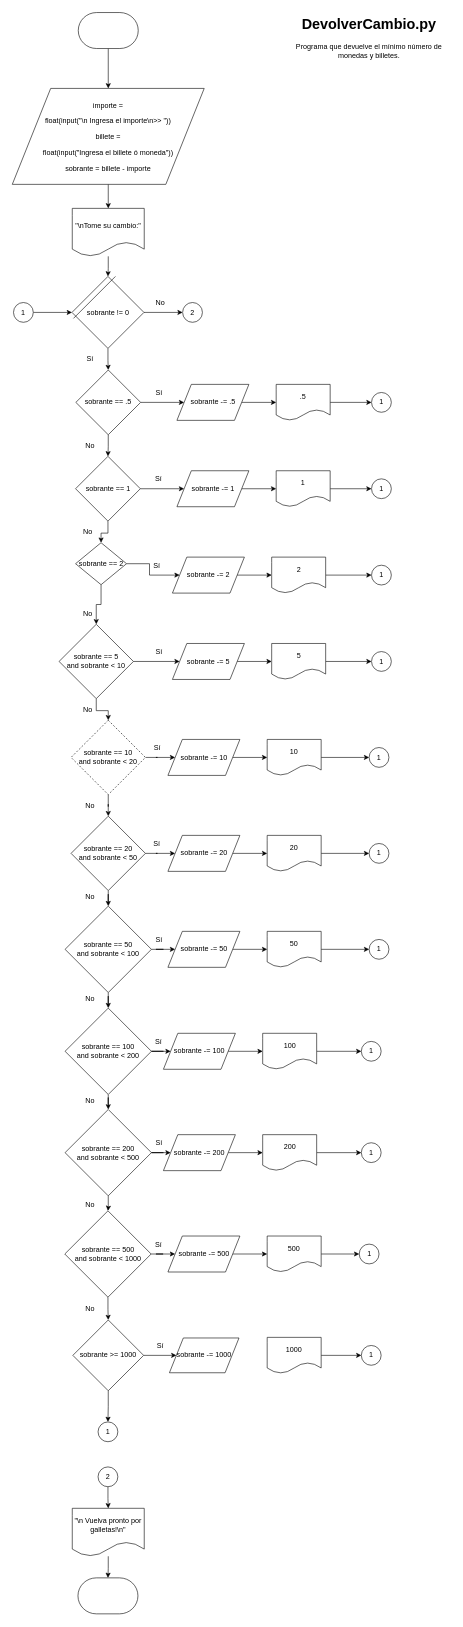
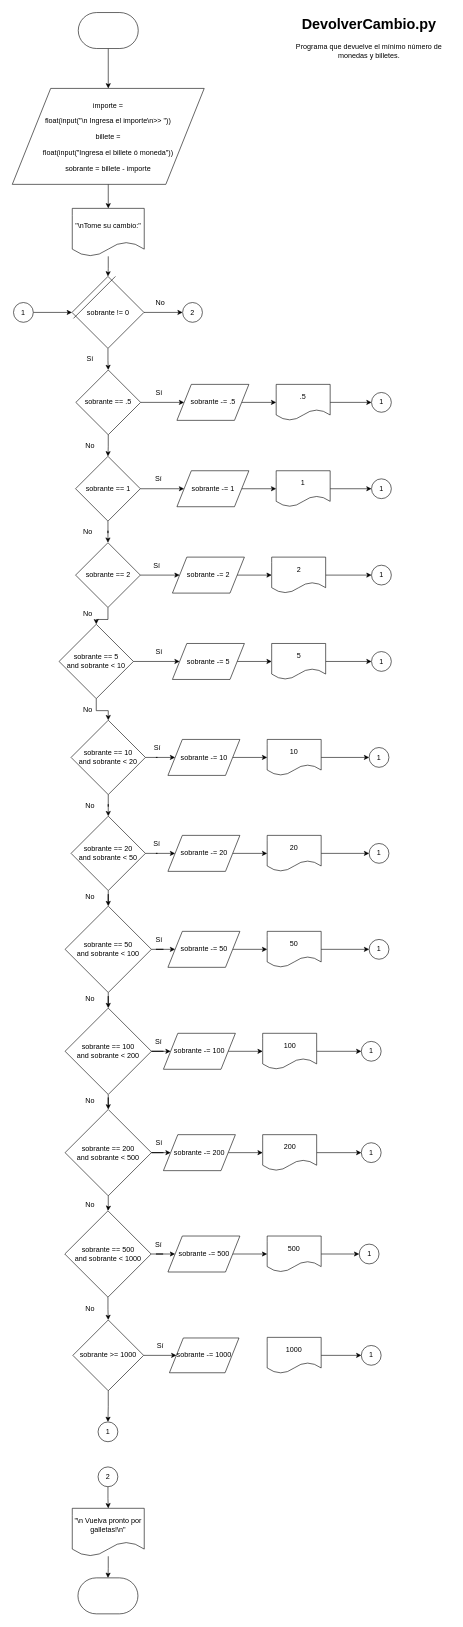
(101, 564) -> (108, 575)
(108, 758) -> (108, 758)
